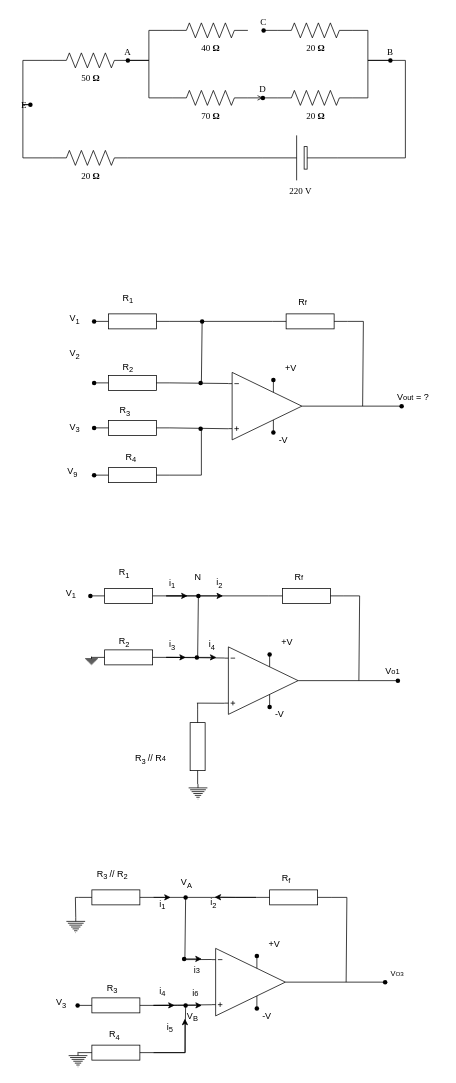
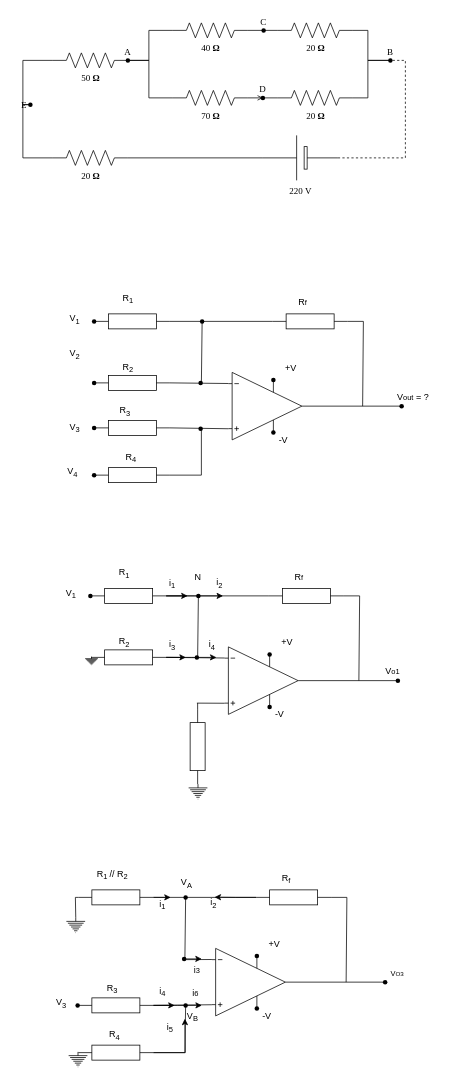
none -> (254, 30)
(405, 137) -> (405, 137)
(73, 472) -> (73, 472)
(150, 759) -> none
(113, 875) -> (113, 875)
